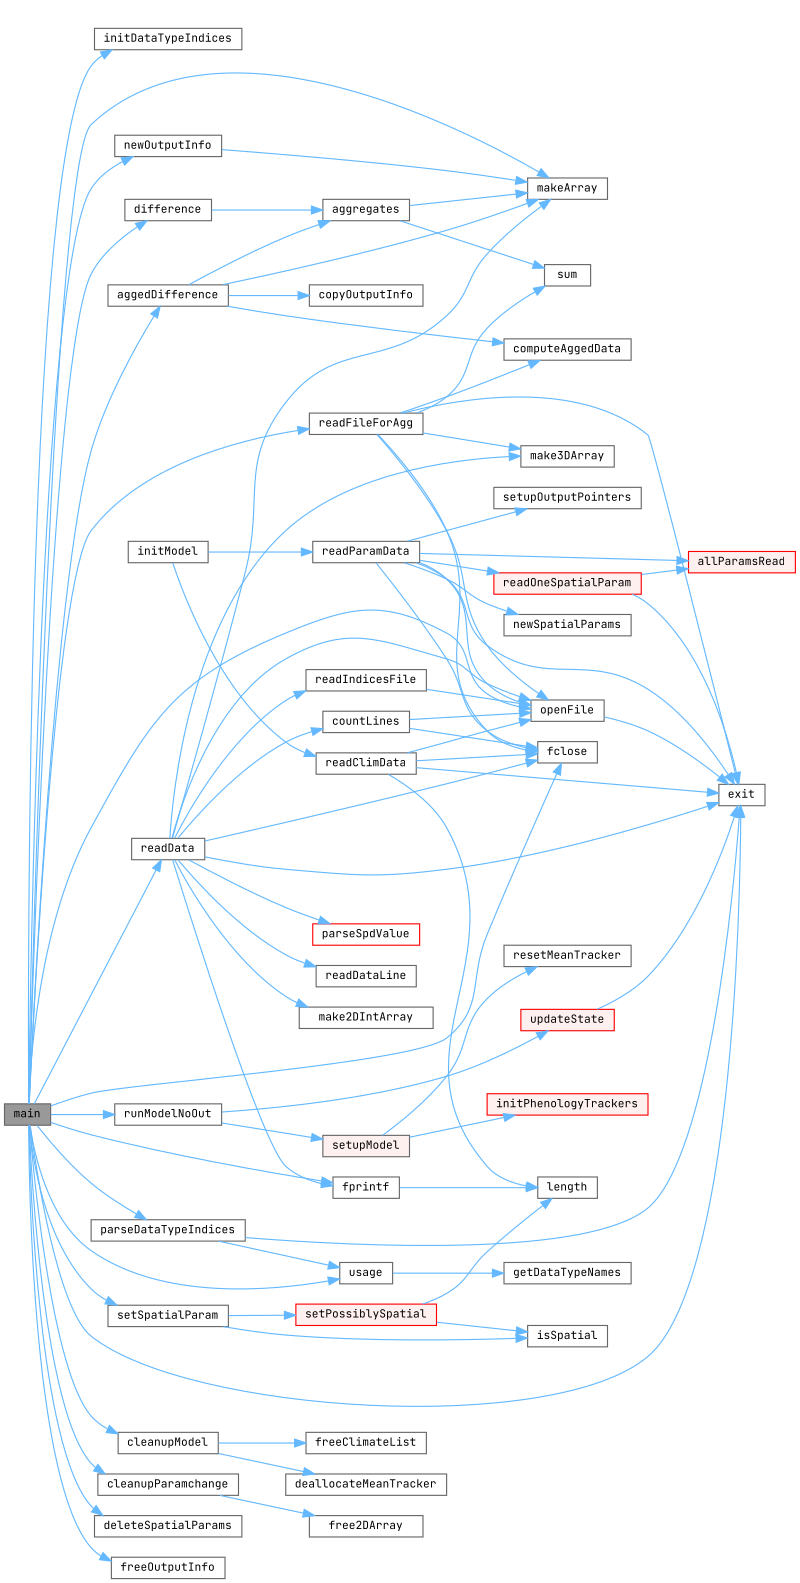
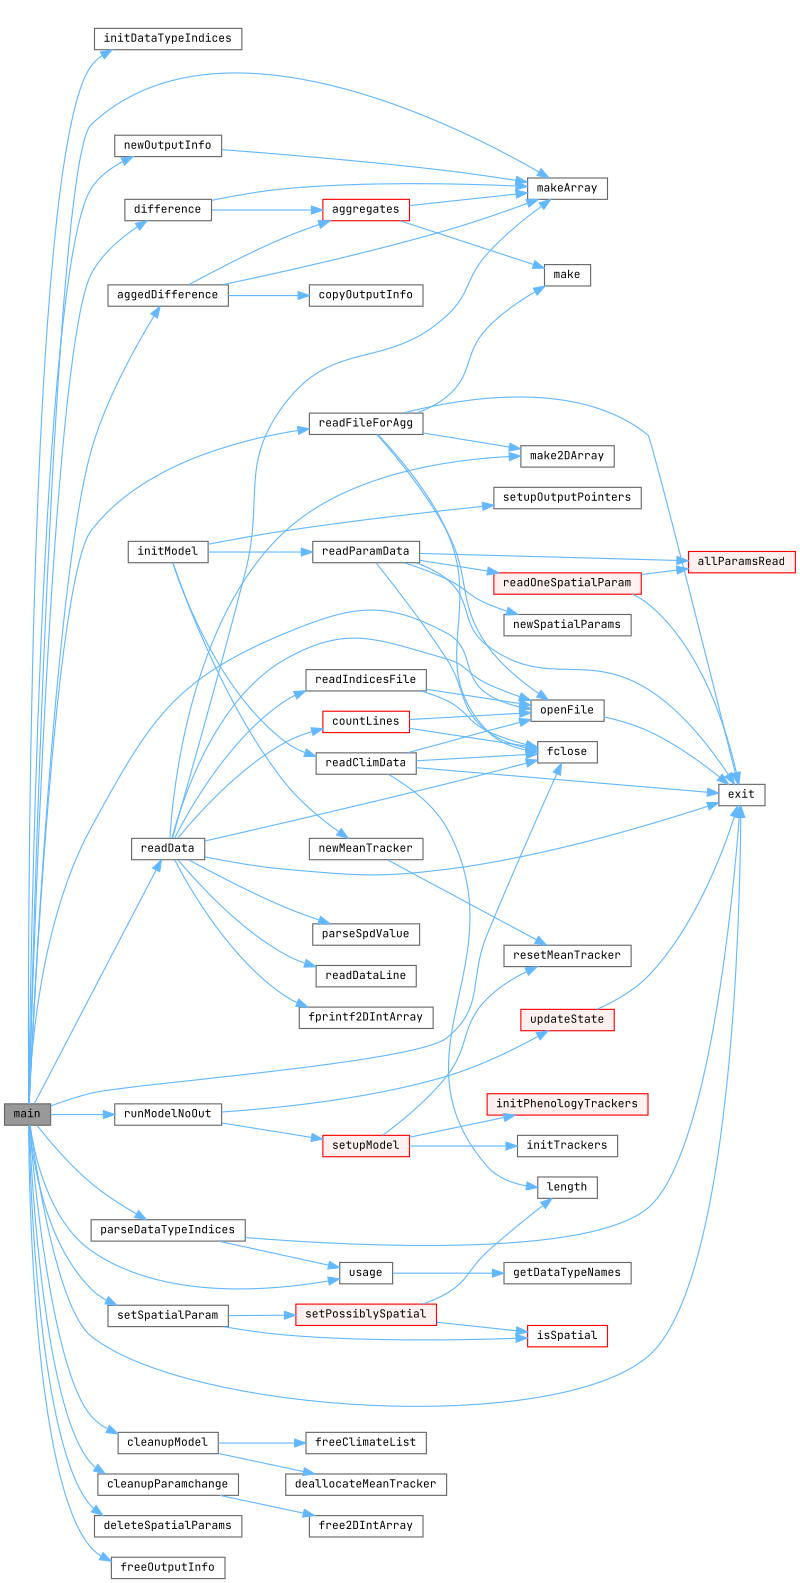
none -> (363, 184)
(366, 210) -> (366, 210)
(568, 275) -> (568, 275)
(568, 350) -> none
(568, 456) -> (568, 456)
(461, 527) -> (345, 522)
(467, 635) -> none
none -> (459, 708)
(366, 722) -> (366, 722)
none -> (366, 849)
(366, 935) -> (366, 935)
(366, 1018) -> (366, 1018)
(366, 1146) -> (366, 1146)
none -> (568, 1146)
(366, 1188) -> none
(568, 1336) -> (568, 1336)
(366, 1526) -> (366, 1526)
